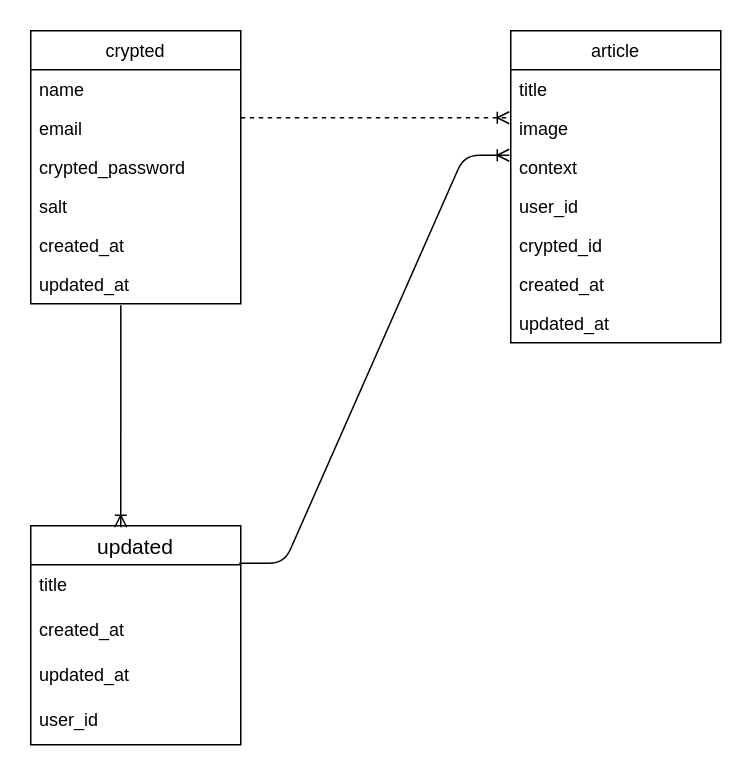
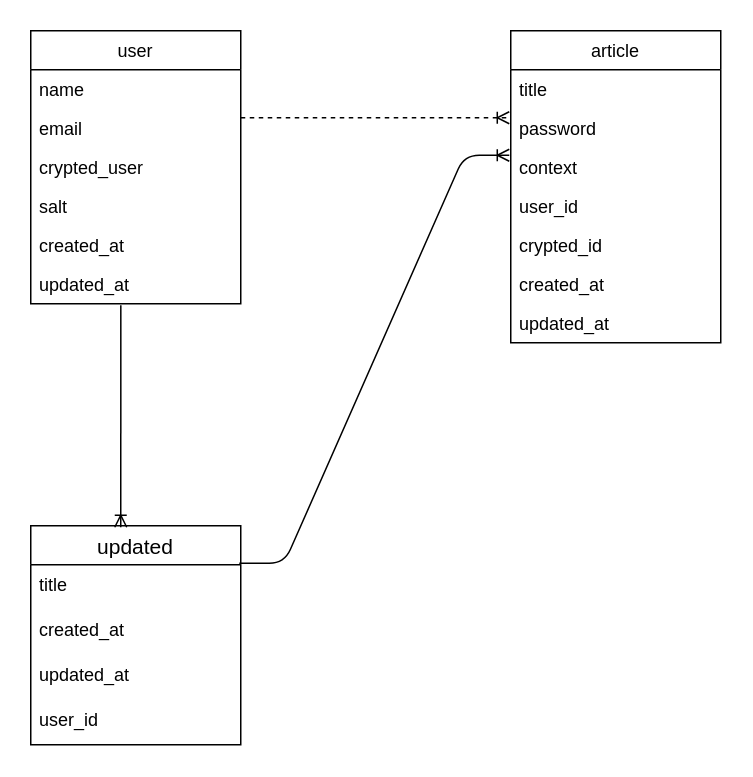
(135, 51) -> (135, 51)
(542, 129) -> (559, 129)
(120, 168) -> (99, 168)
